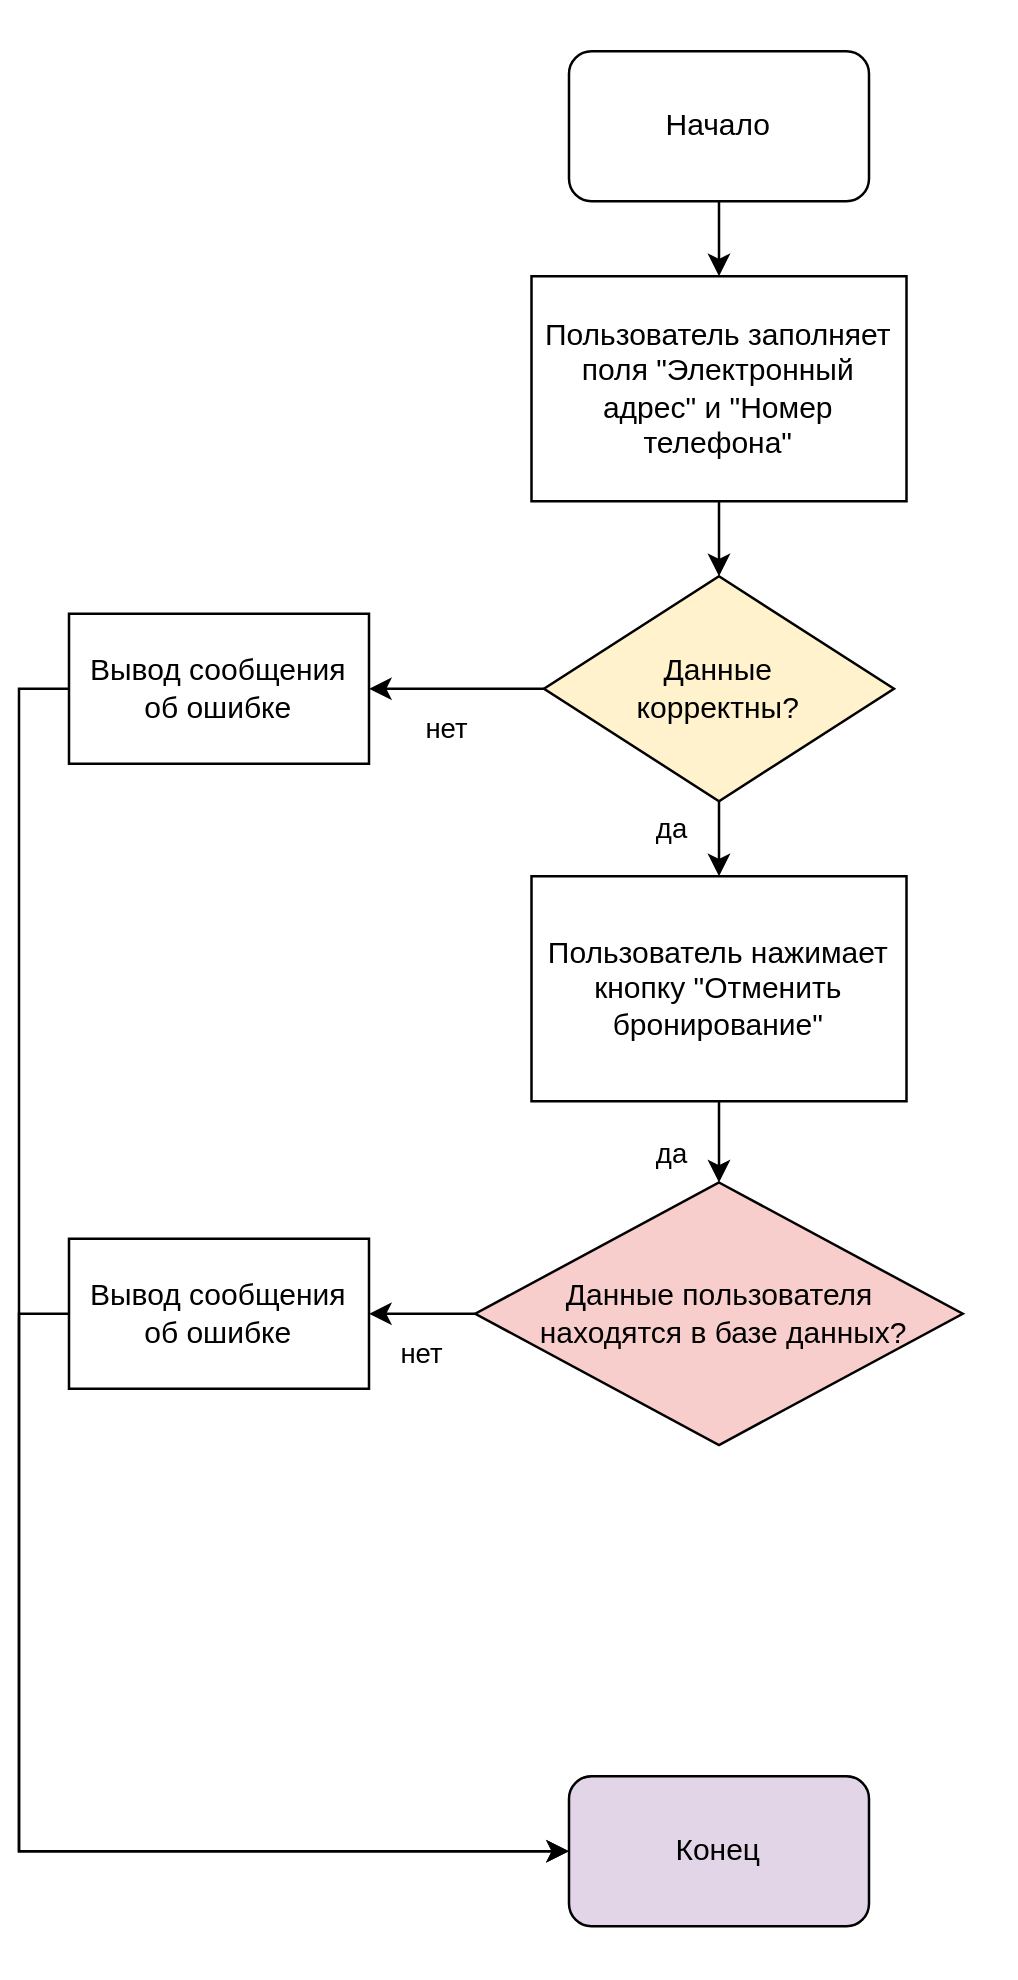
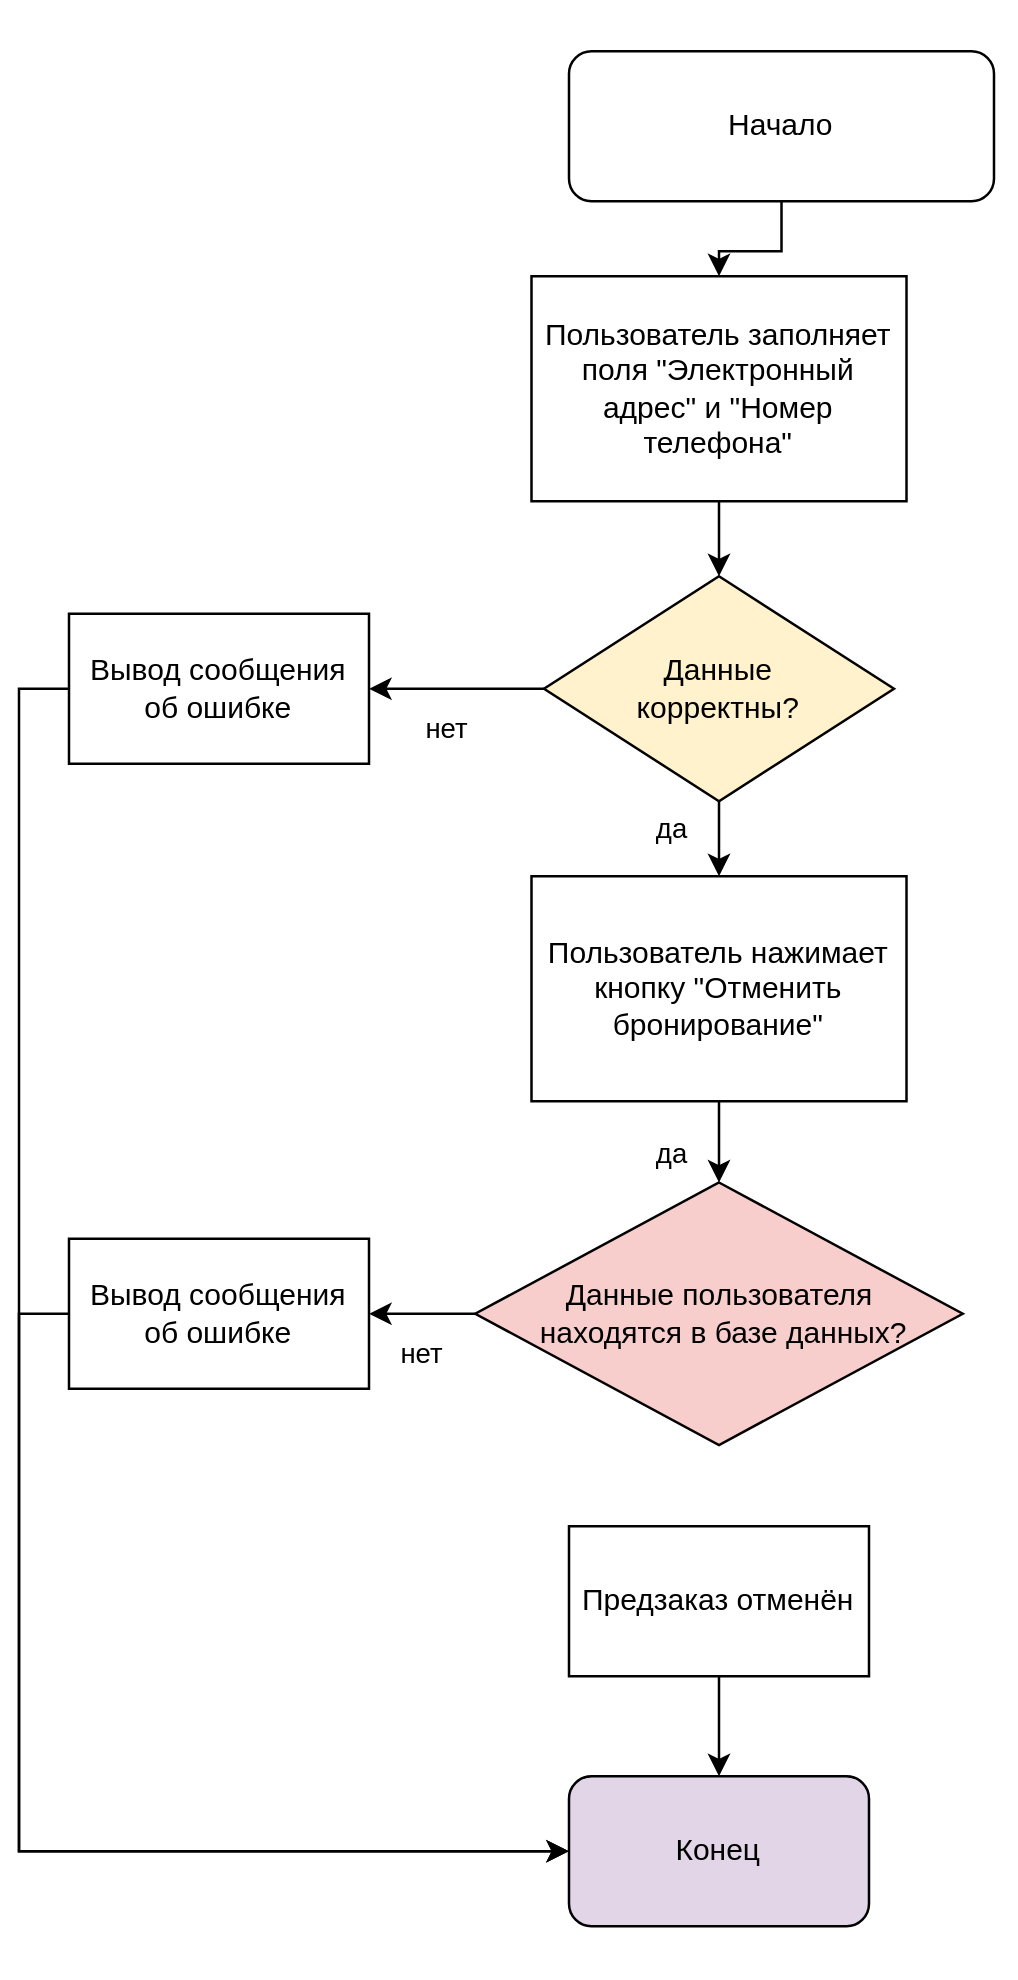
(719, 126) -> (781, 126)
none -> (719, 1601)
none -> (719, 1718)
